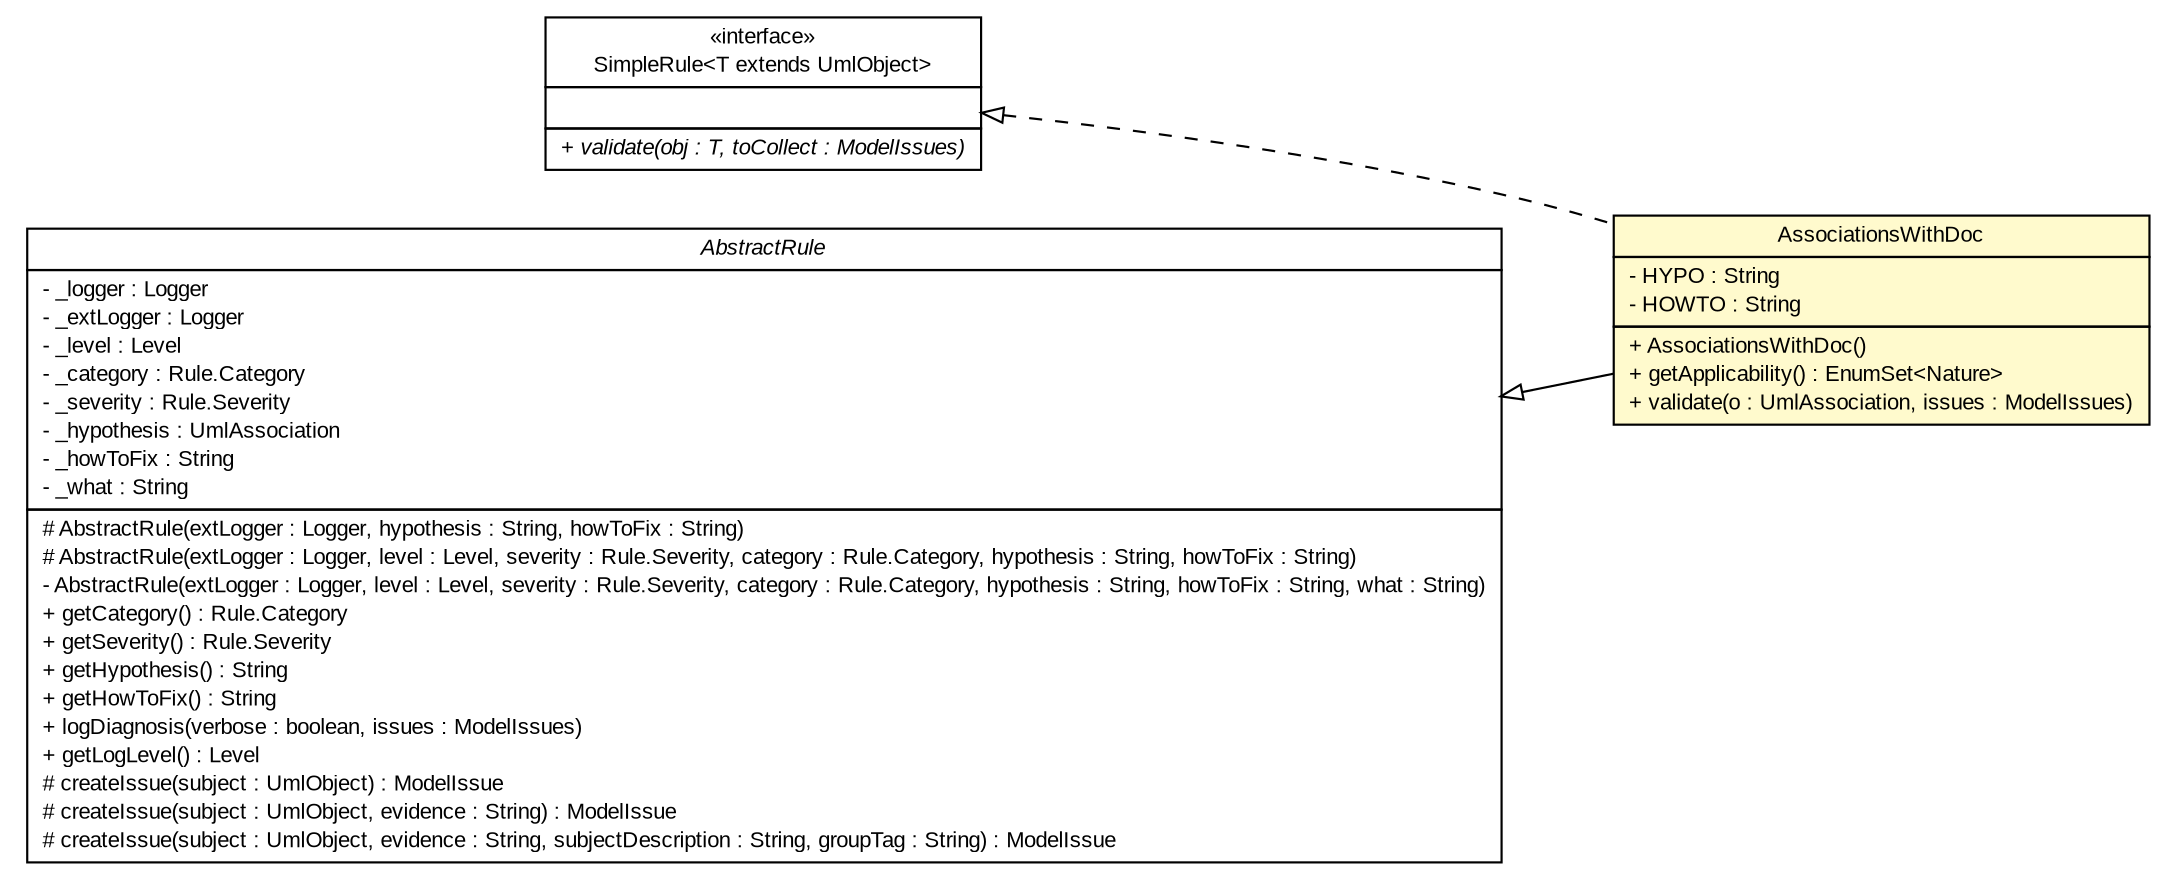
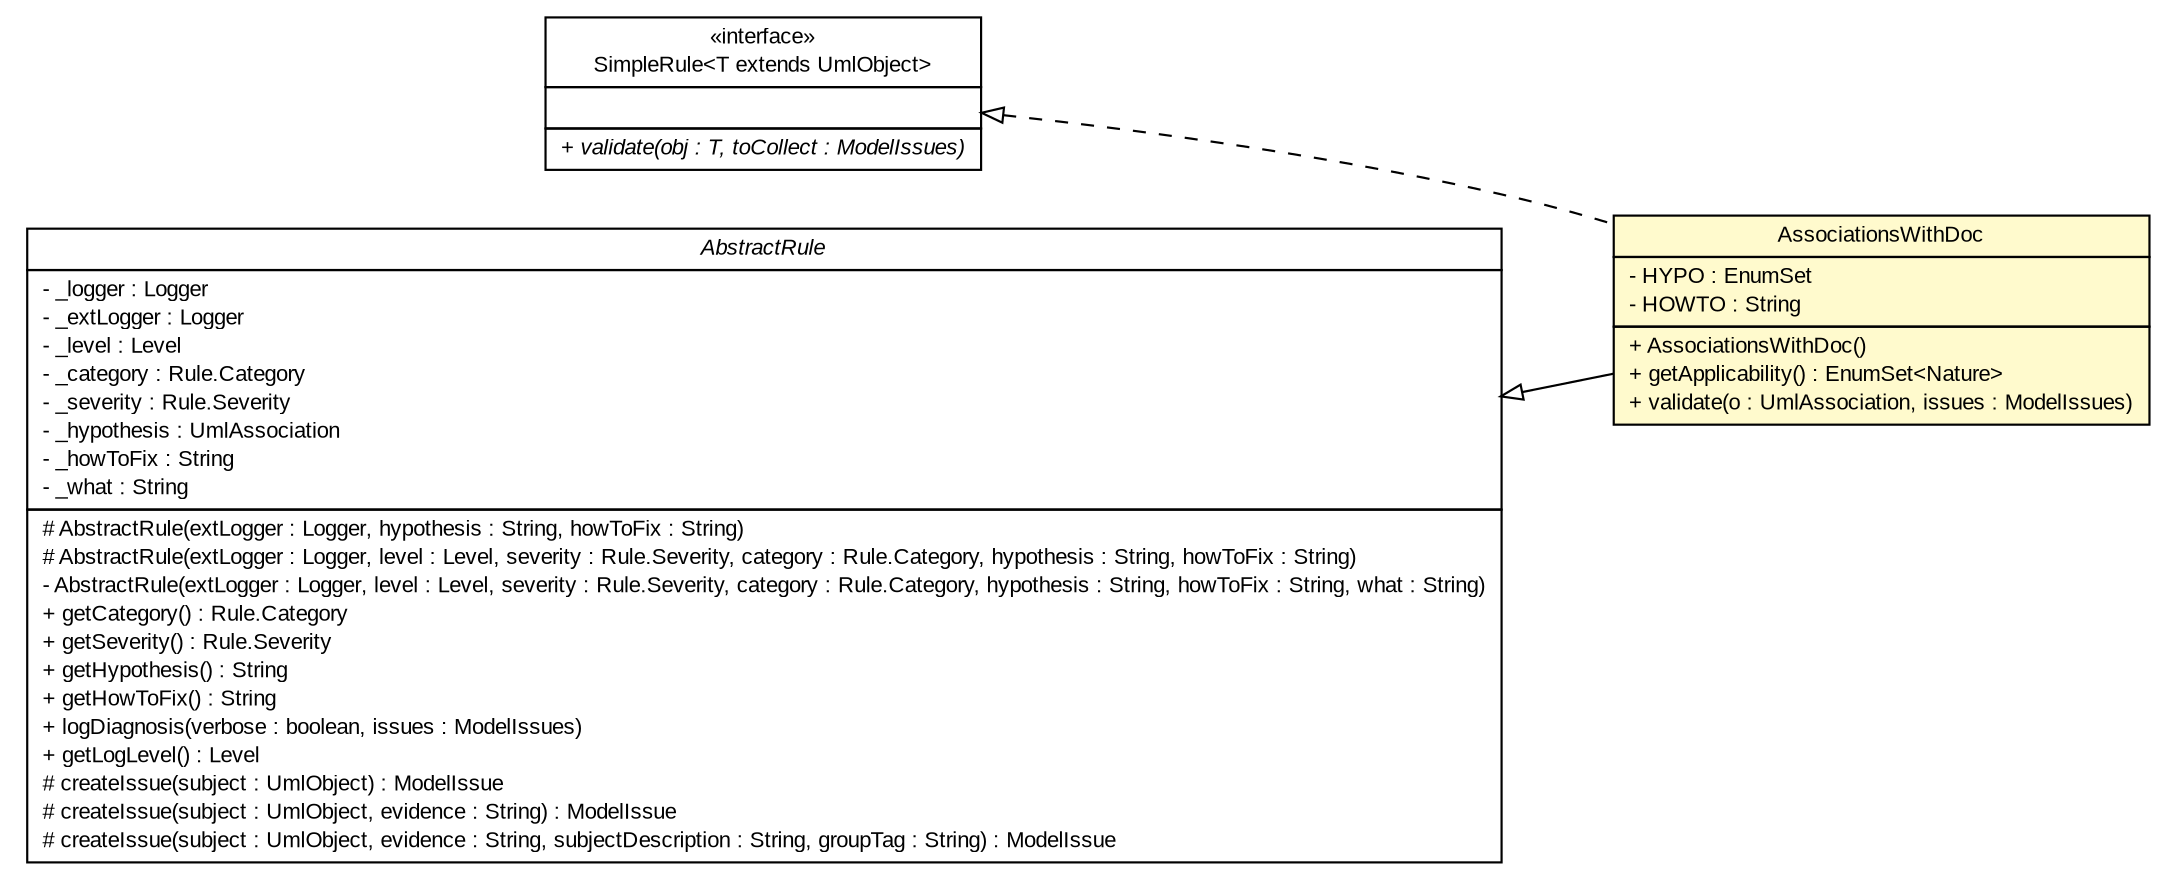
(1705, 277) -> (1722, 277)
